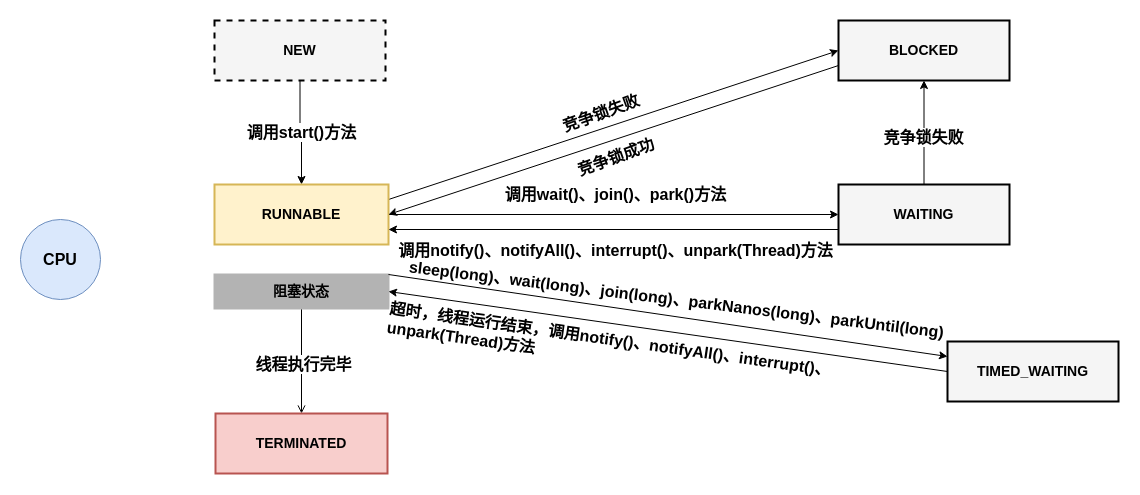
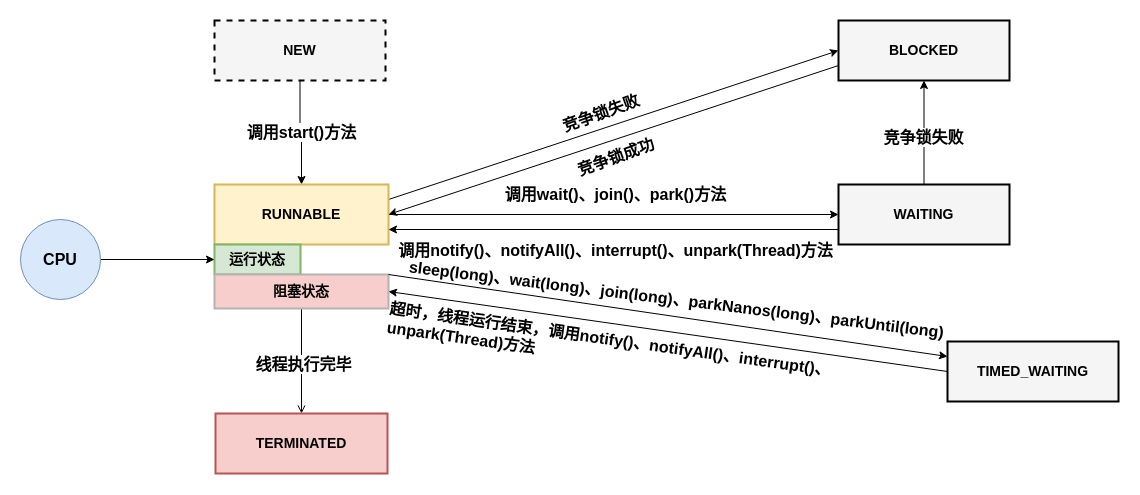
none -> (154, 260)
none -> (258, 260)
(302, 292) -> (302, 292)
